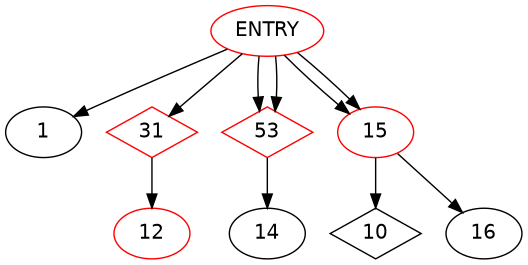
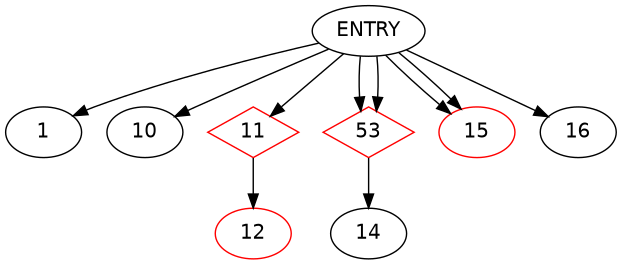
(267, 31) -> (369, 31)
(152, 132) -> (253, 132)
(376, 176) -> (258, 79)
(425, 178) -> (471, 80)
(376, 234) -> (145, 132)
